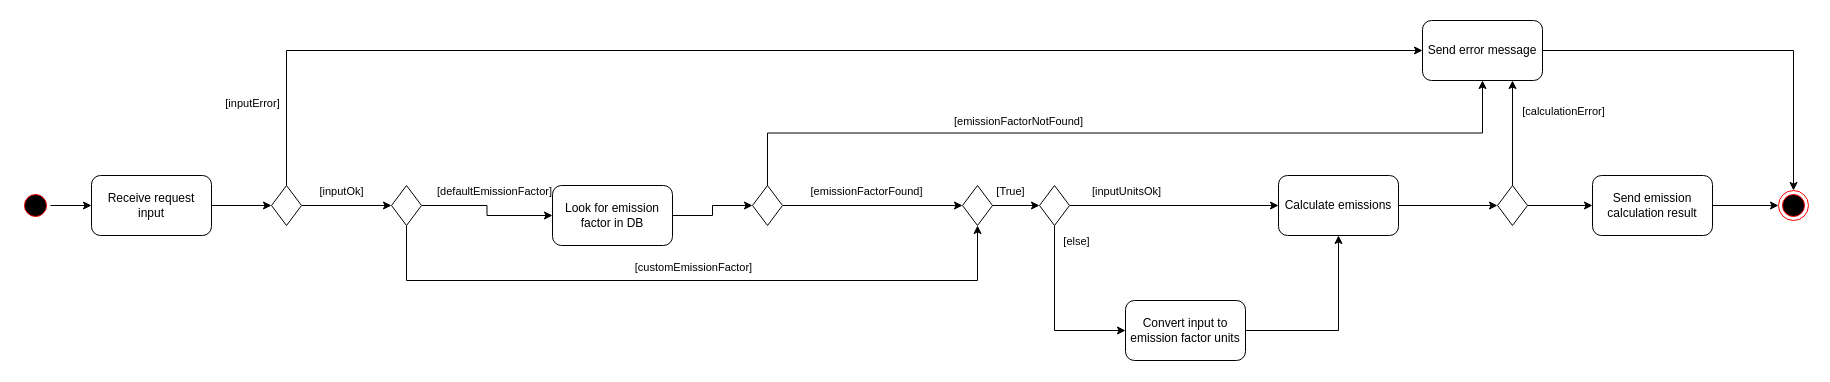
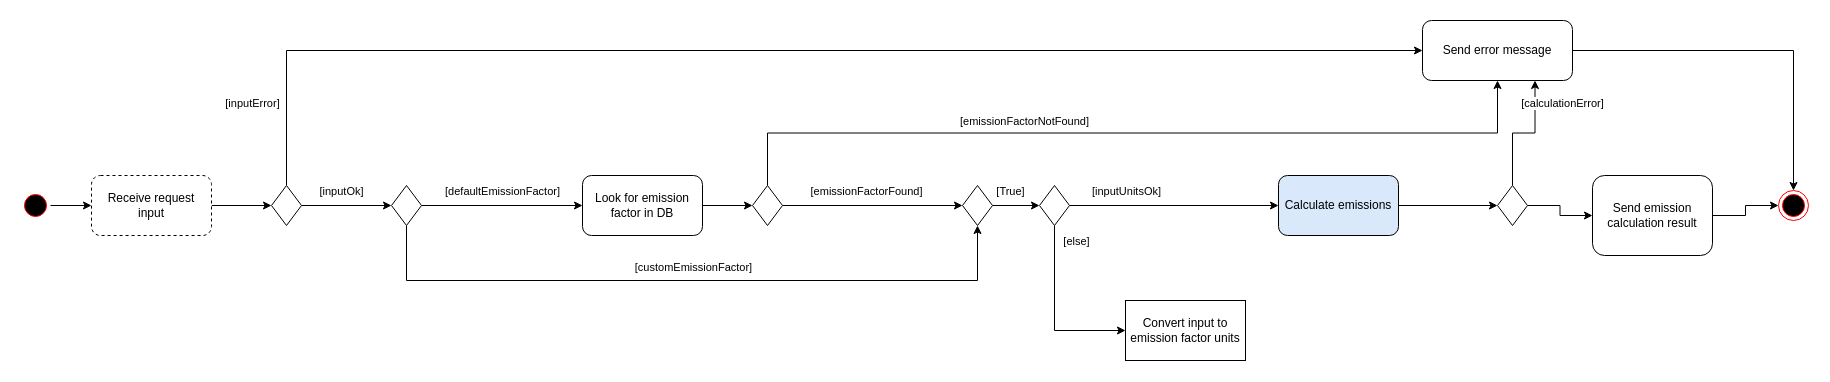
(1483, 51) -> (1498, 51)
(152, 206) -> (152, 206)
(1339, 206) -> (1339, 206)
(1653, 206) -> (1653, 216)
(613, 216) -> (643, 206)
(1186, 331) -> (1186, 331)
(1336, 331) -> none
